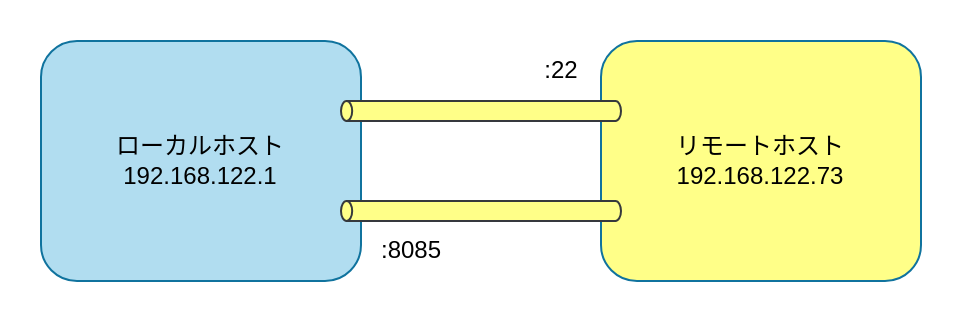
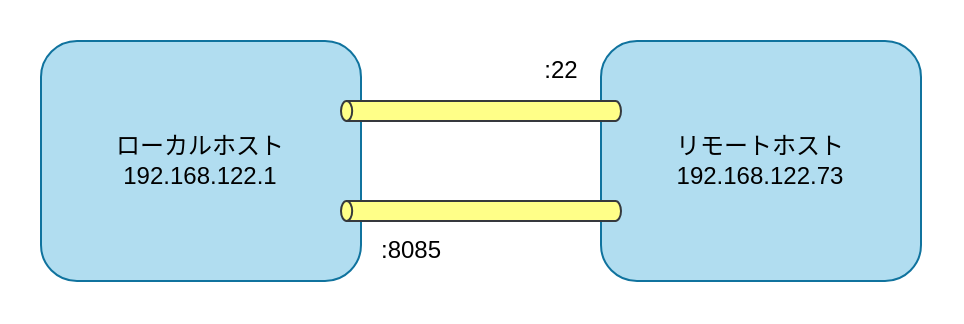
(761, 161) -> (761, 161)
